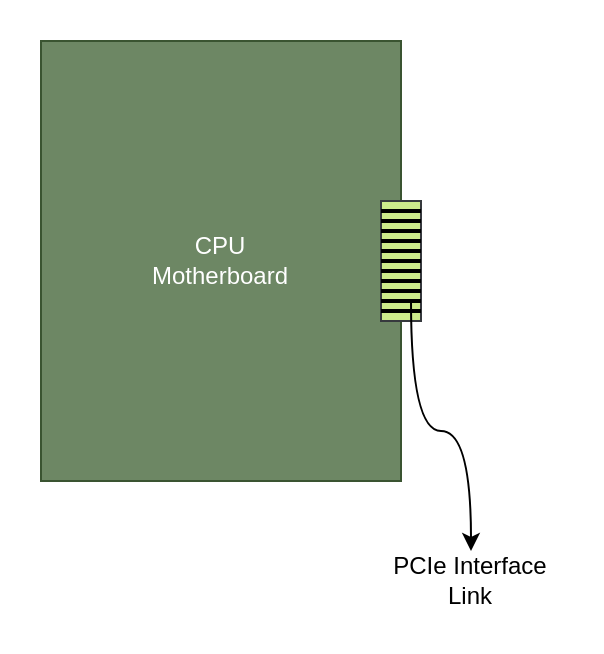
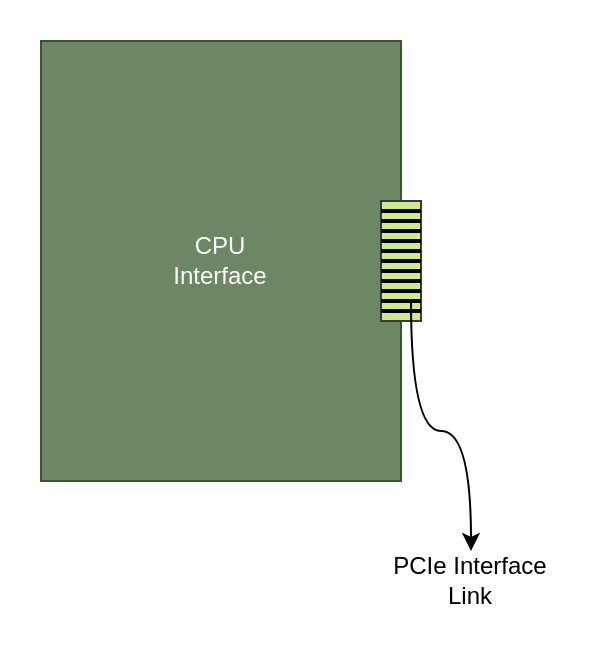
(221, 261) -> (221, 261)
